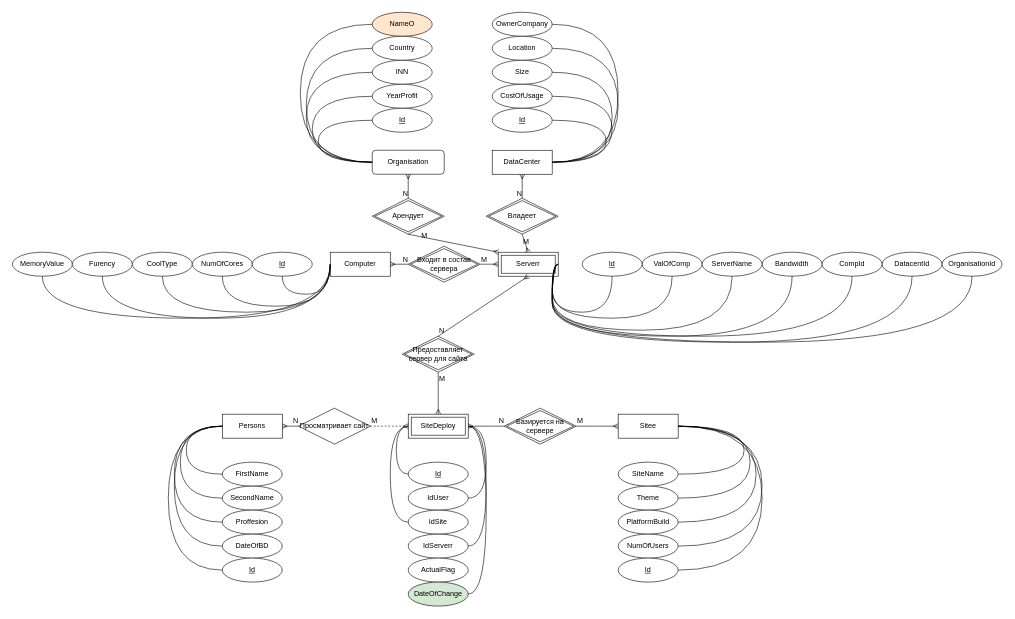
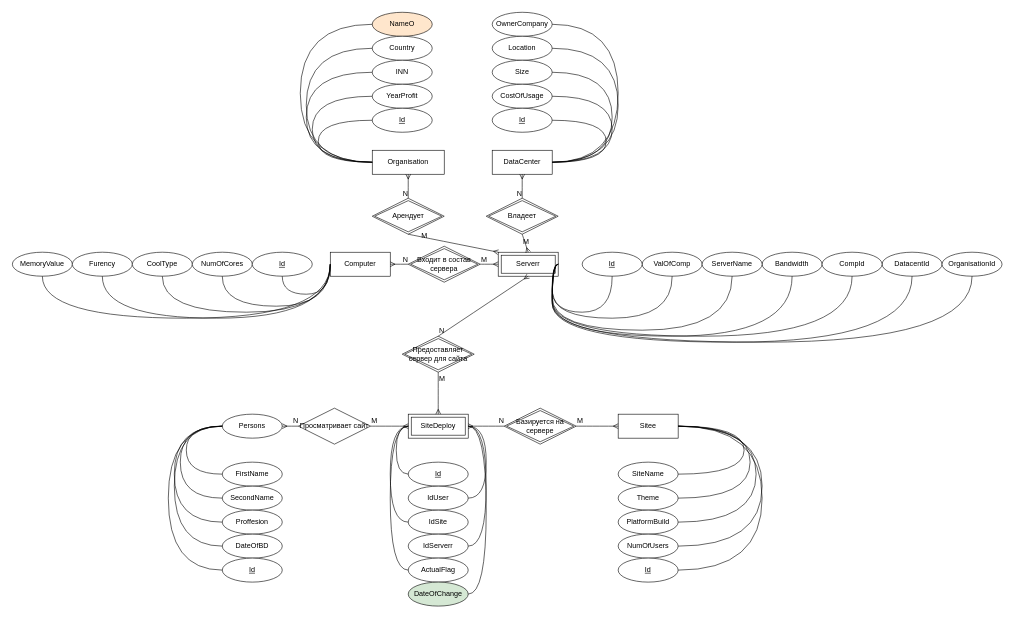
(408, 162) -> (408, 162)
(252, 426) -> (252, 426)
(385, 426) -> (385, 426)
none -> (392, 537)
